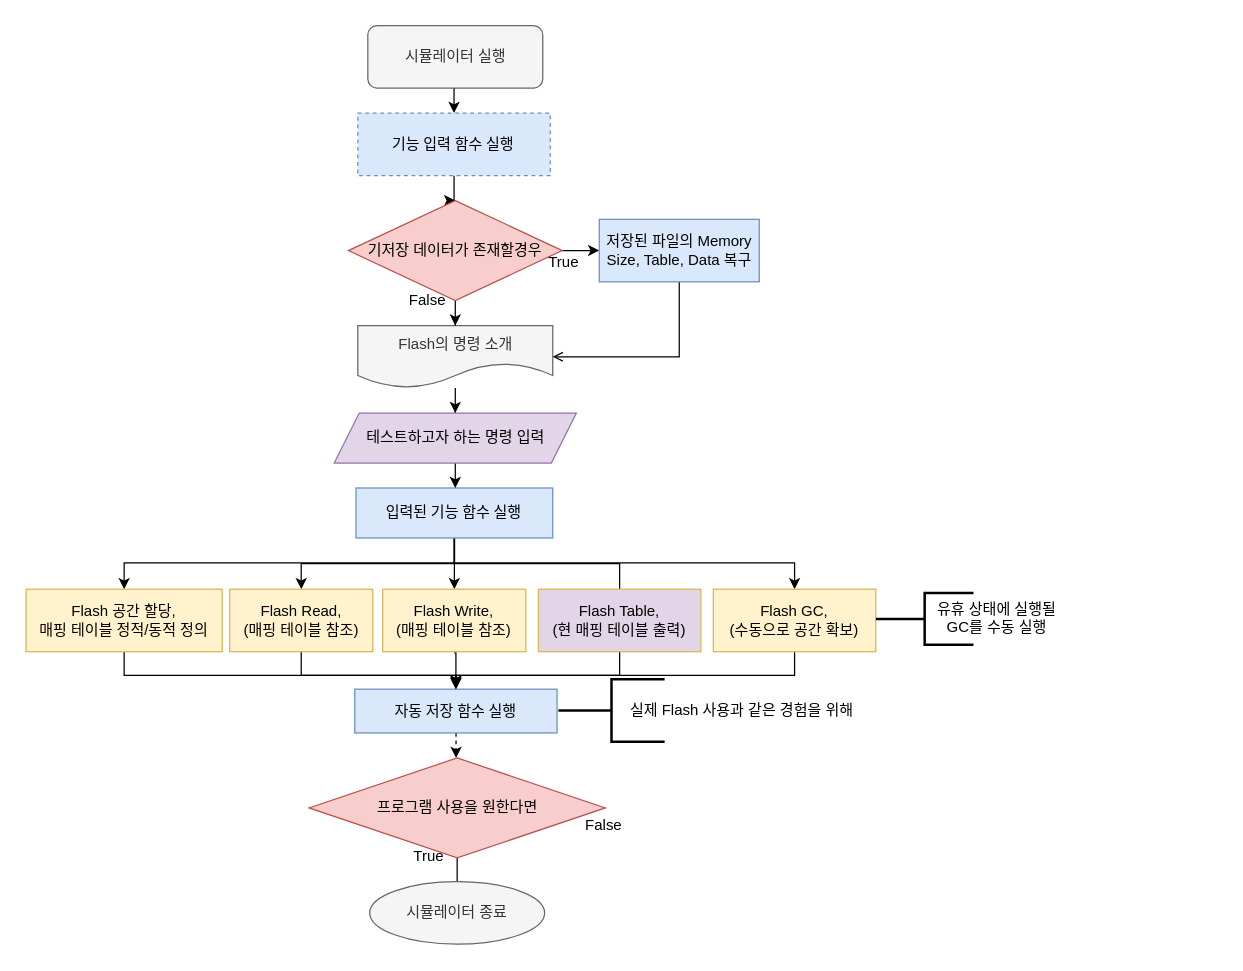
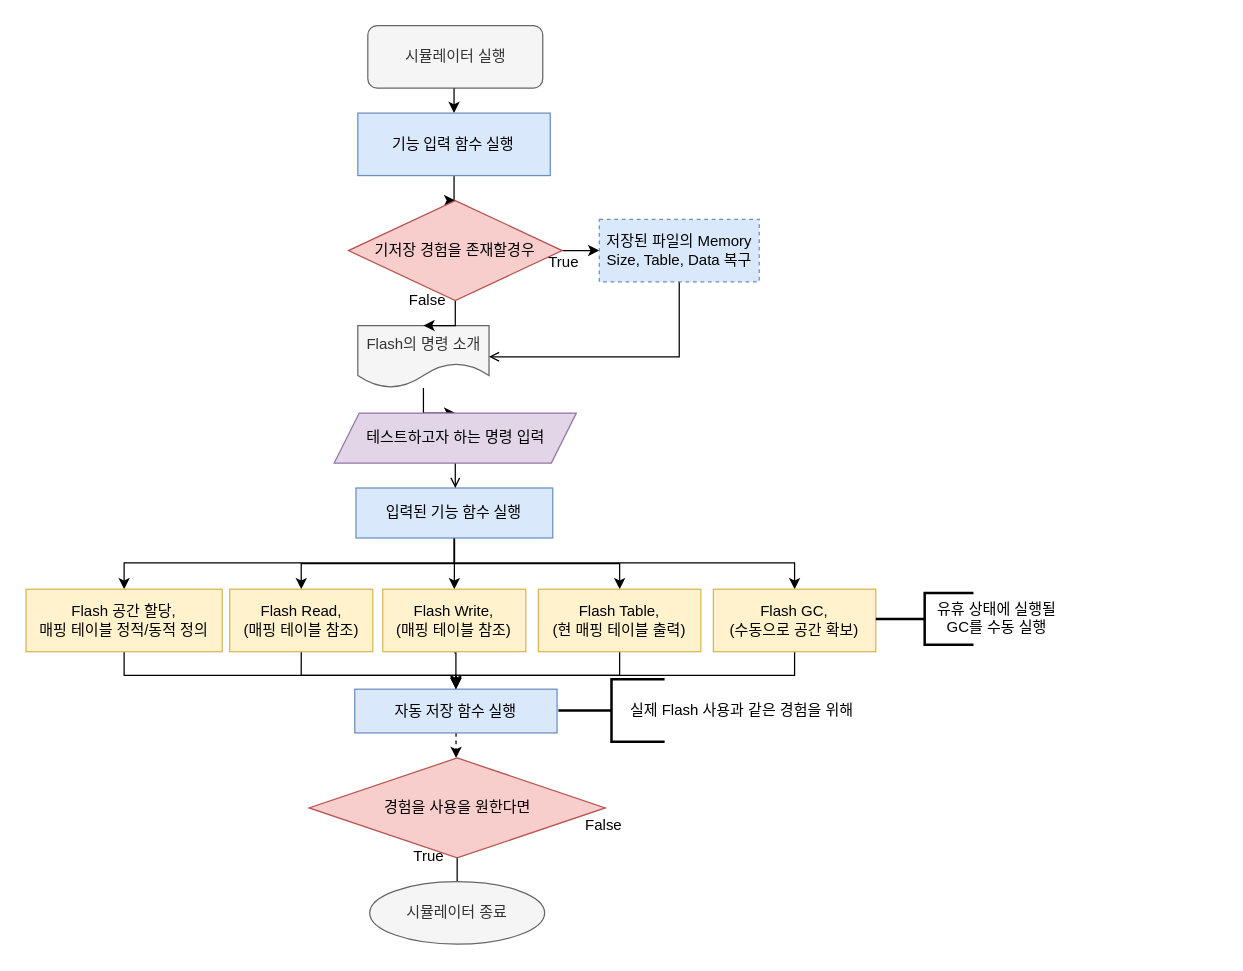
(454, 144) -> (454, 144)
(455, 251) -> (455, 251)
(679, 251) -> (679, 251)
(455, 357) -> (423, 357)
(455, 478) -> (455, 480)
(619, 583) -> (619, 579)
(619, 621) -> (619, 621)
(458, 808) -> (458, 808)
